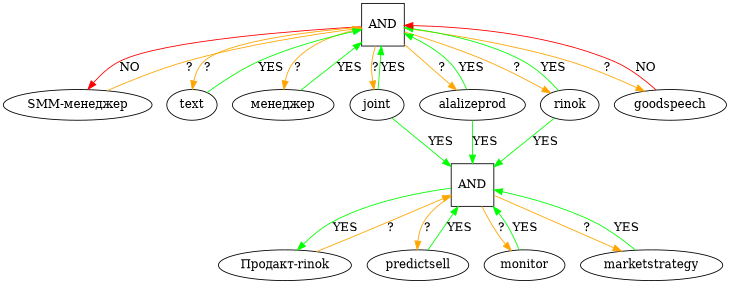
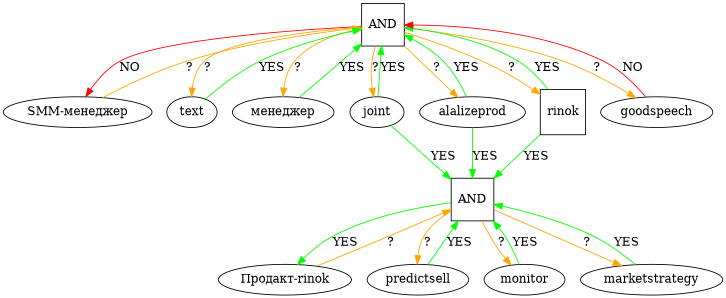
(570, 105) -> (563, 112)
